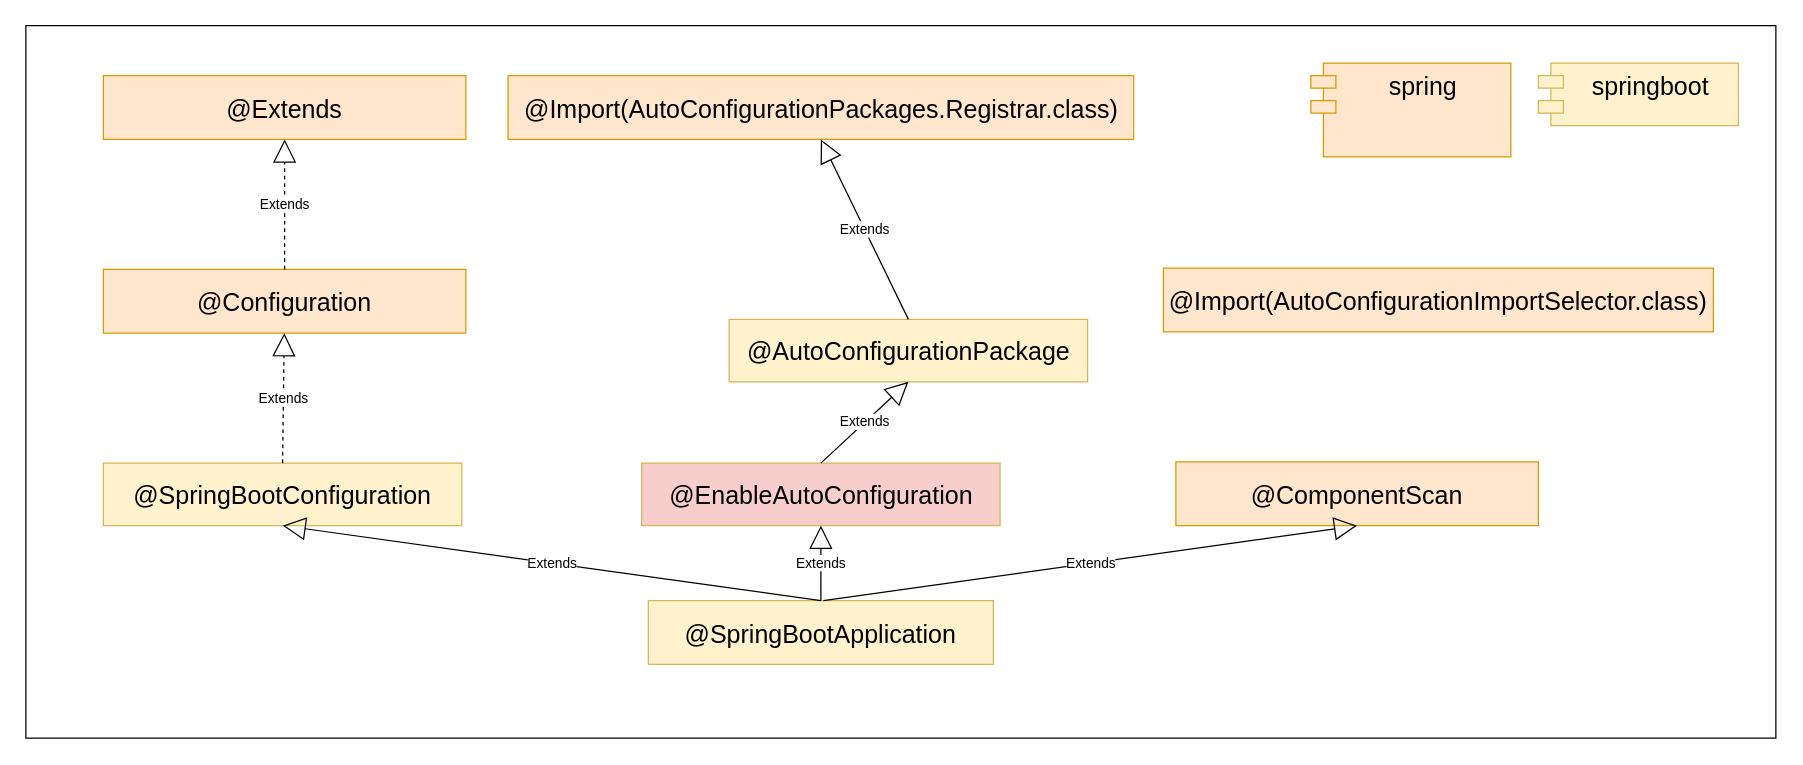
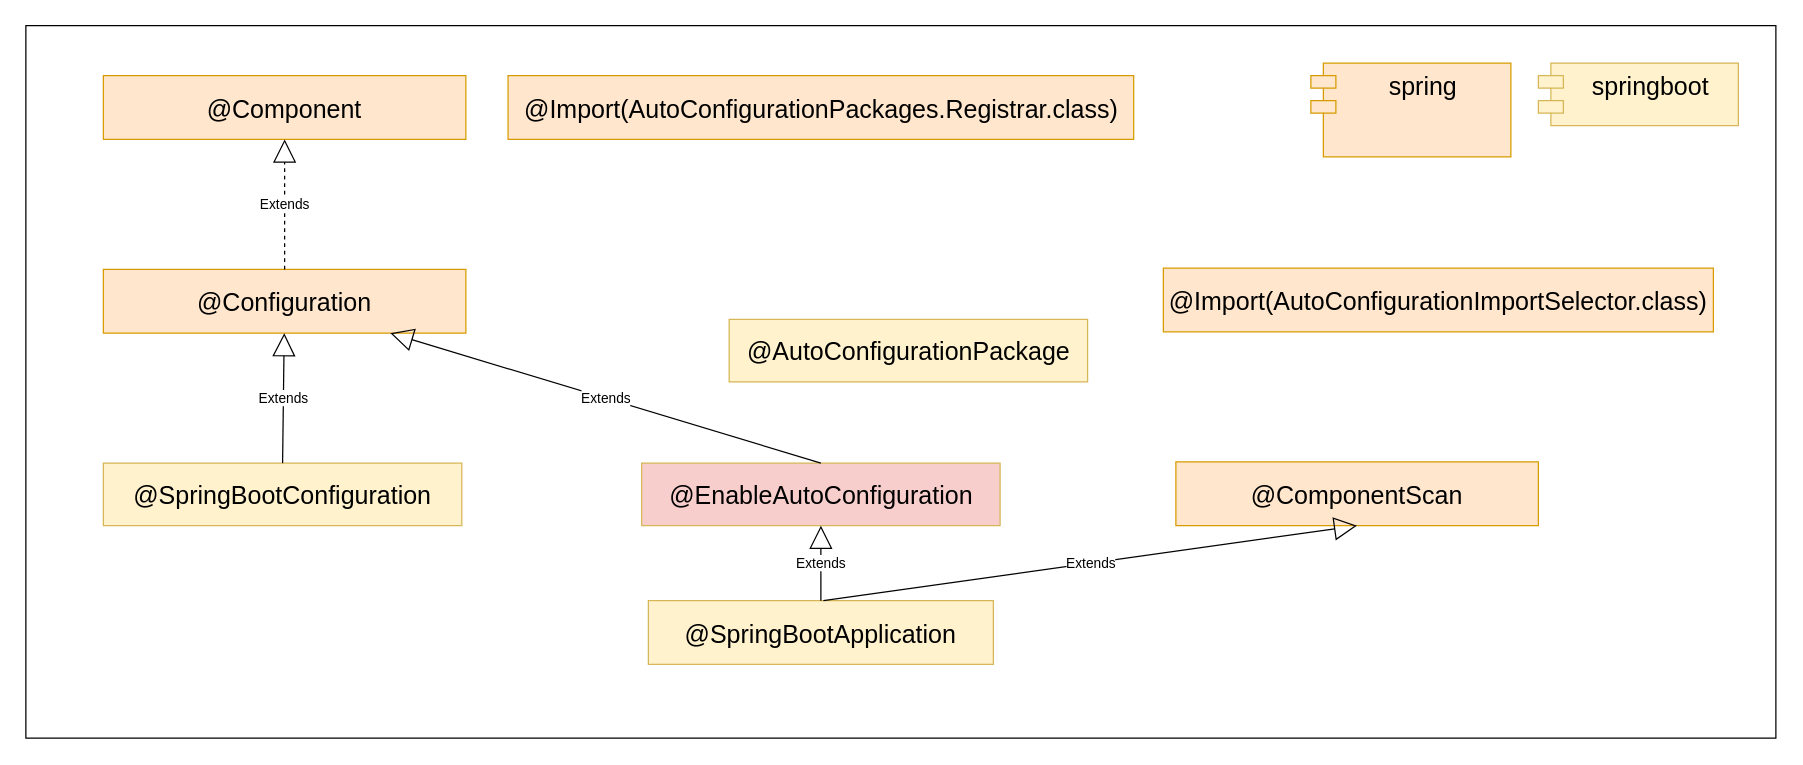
(284, 108) -> (284, 108)
(870, 240) -> none
(856, 430) -> (617, 402)
(283, 432) -> (283, 432)
(563, 565) -> none
